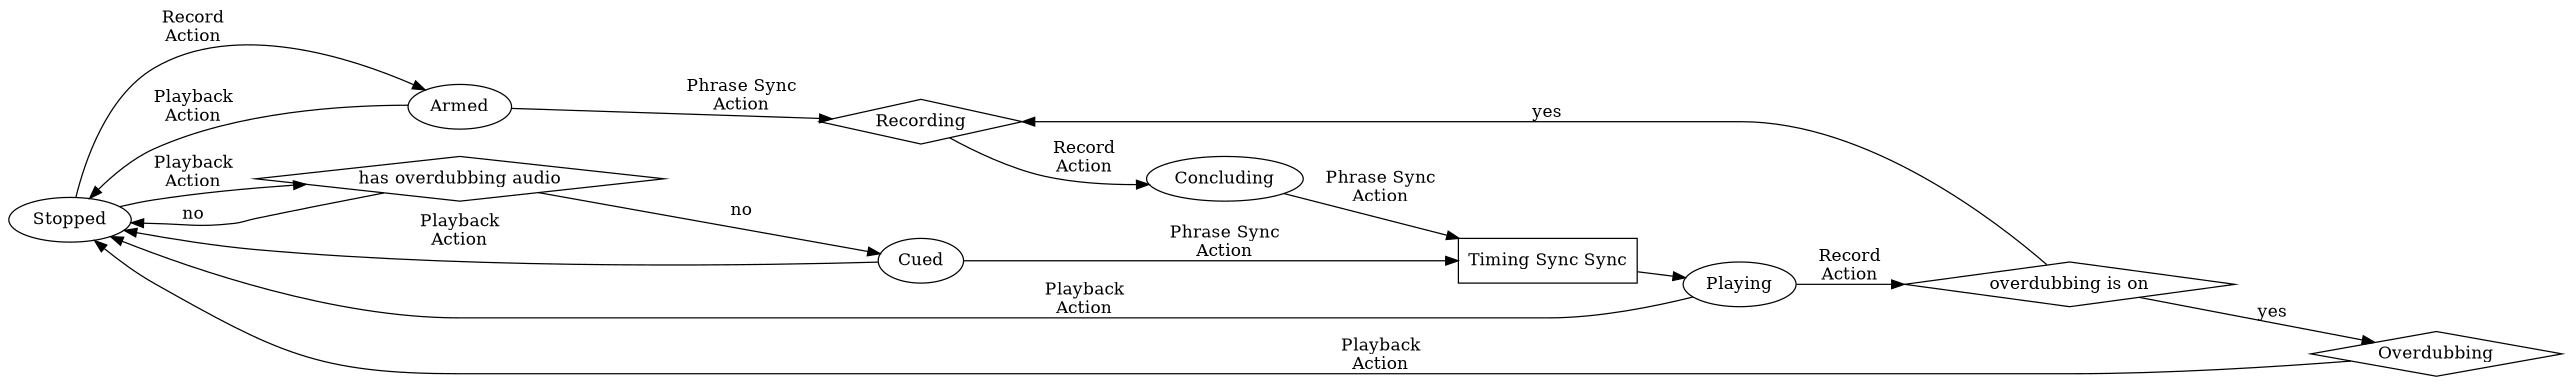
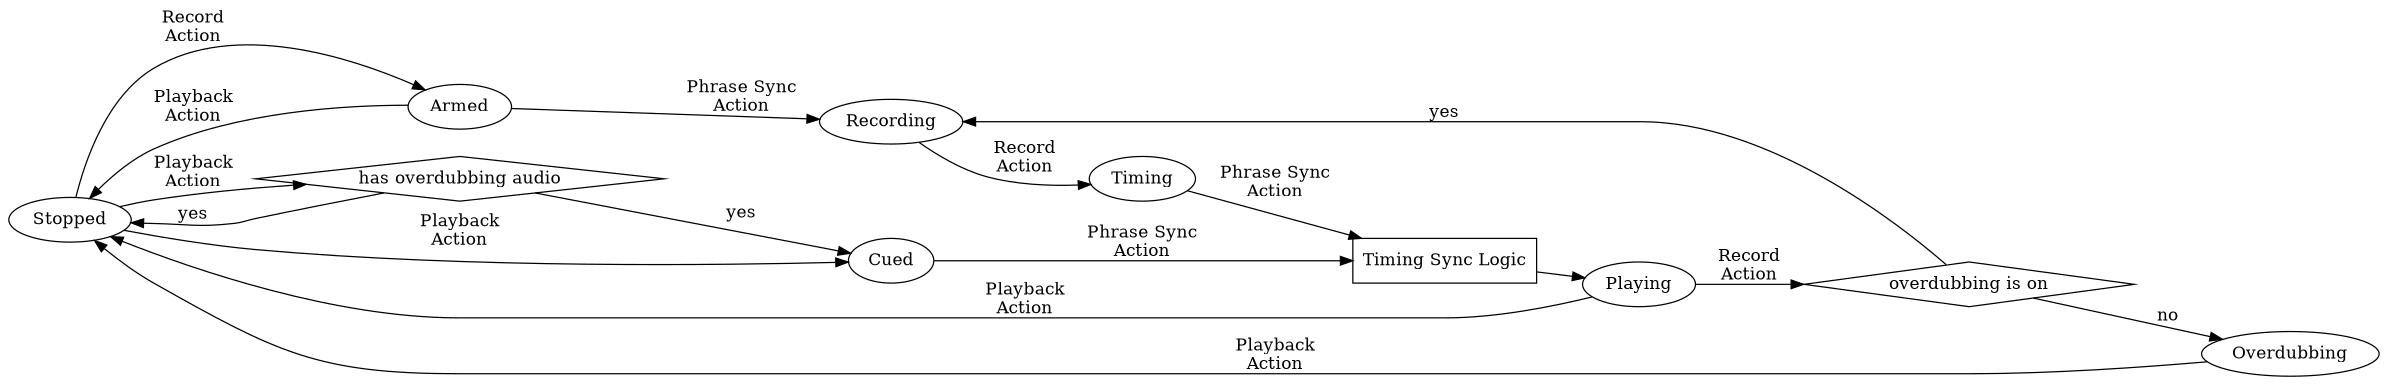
(921, 122) -> (891, 122)
(1225, 179) -> (1142, 179)
(742, 210) -> (742, 213)
(193, 214) -> (193, 214)
(1548, 261) -> (1445, 261)
(507, 263) -> (479, 262)
(2273, 312) -> (2168, 316)
(2436, 354) -> (2290, 354)
